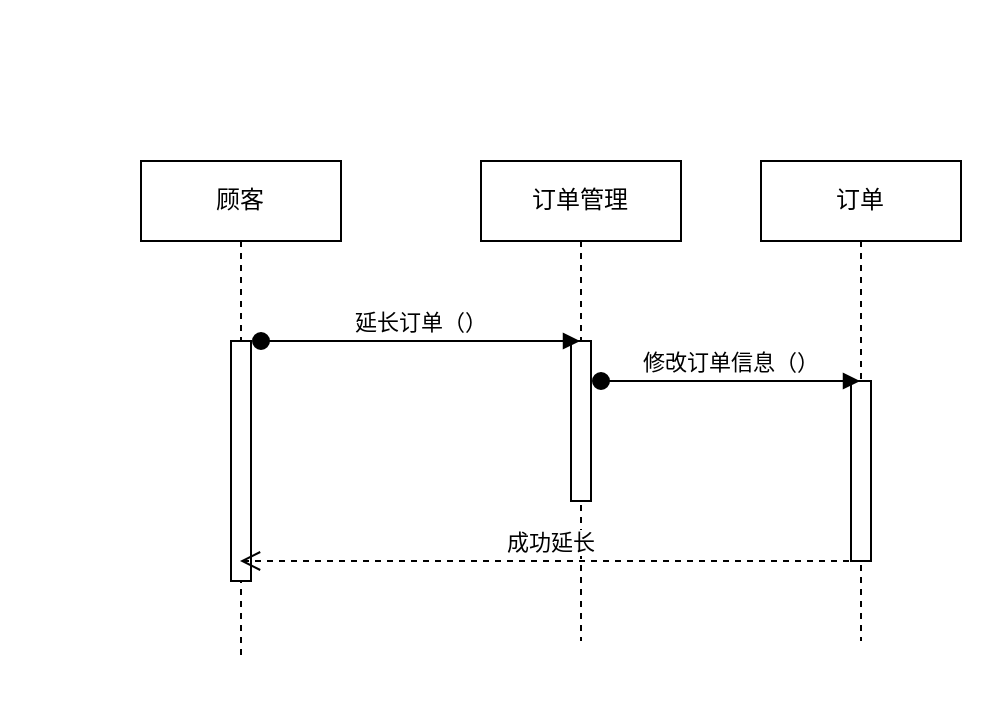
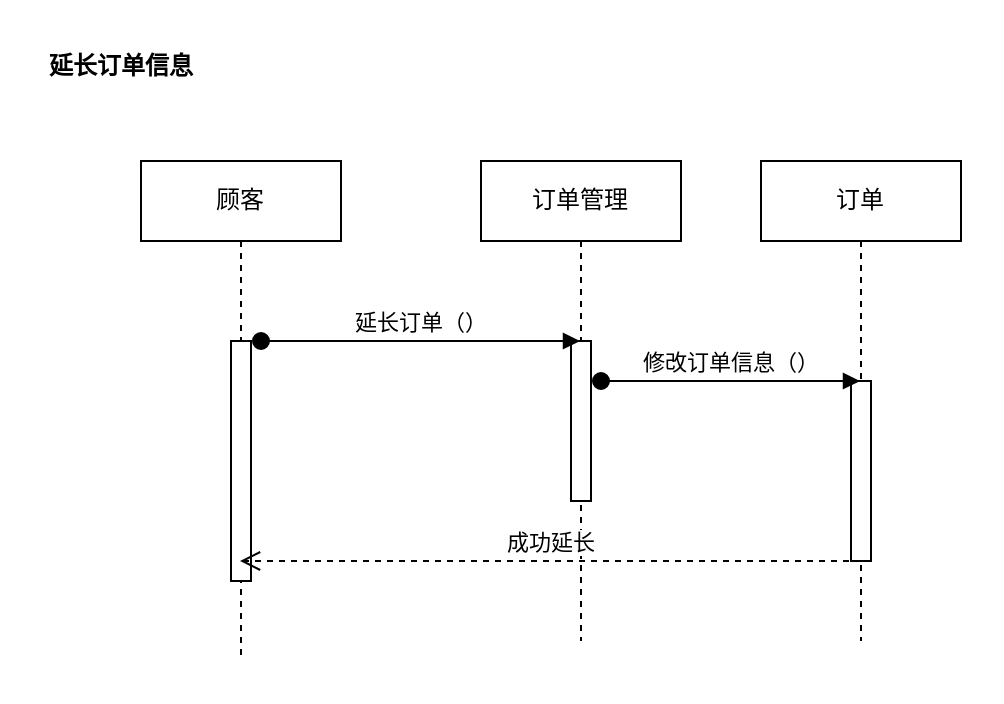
none -> (121, 67)
